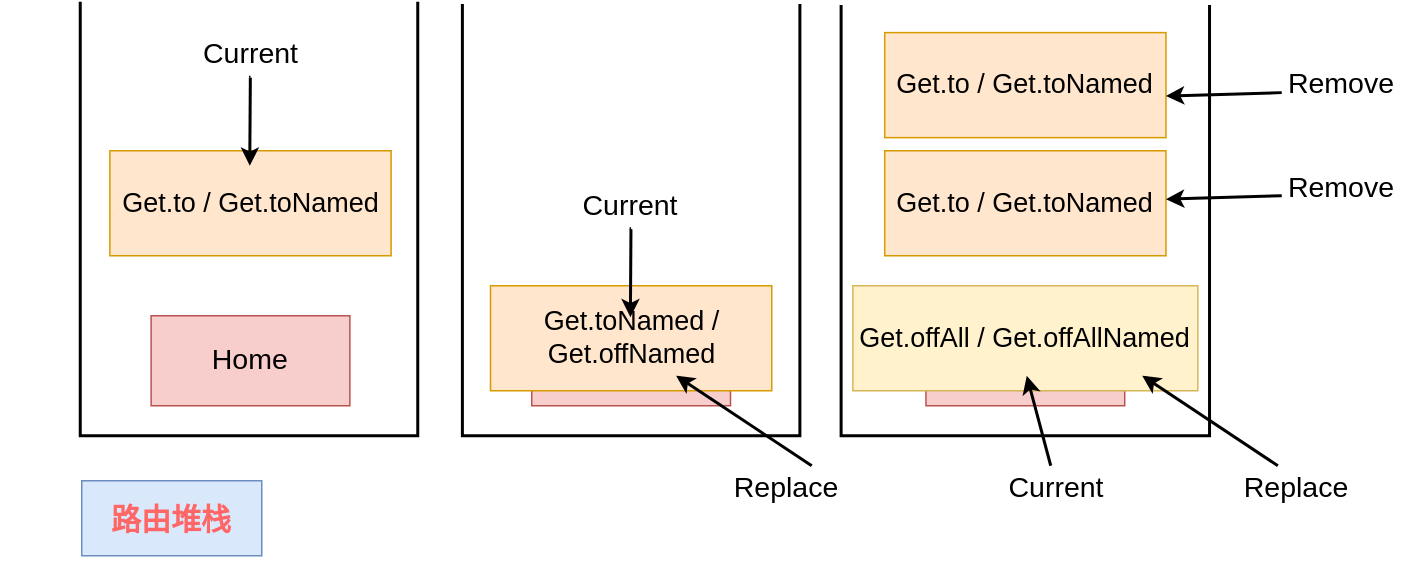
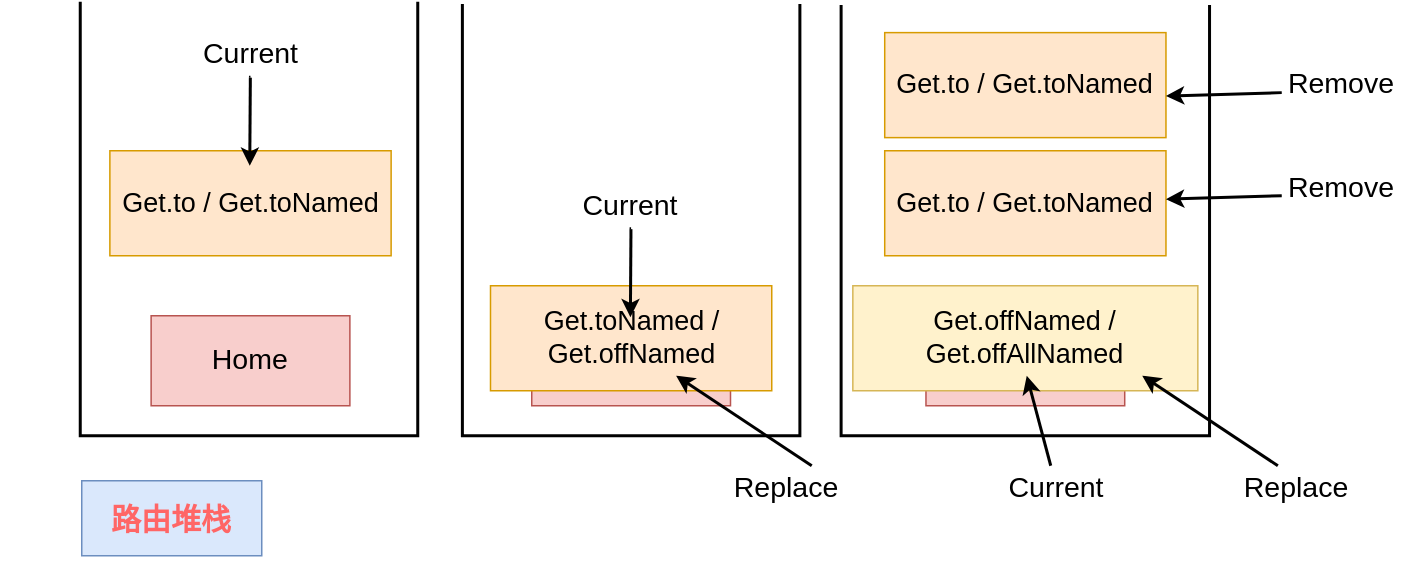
(1025, 338) -> (1025, 338)
